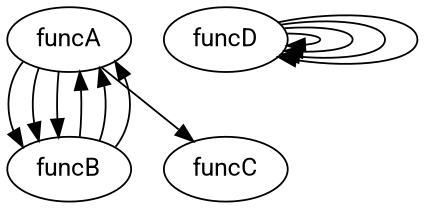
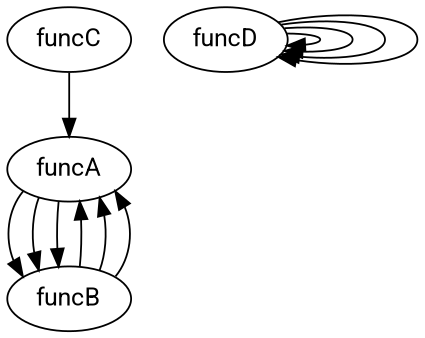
(142, 100) -> (69, 96)
